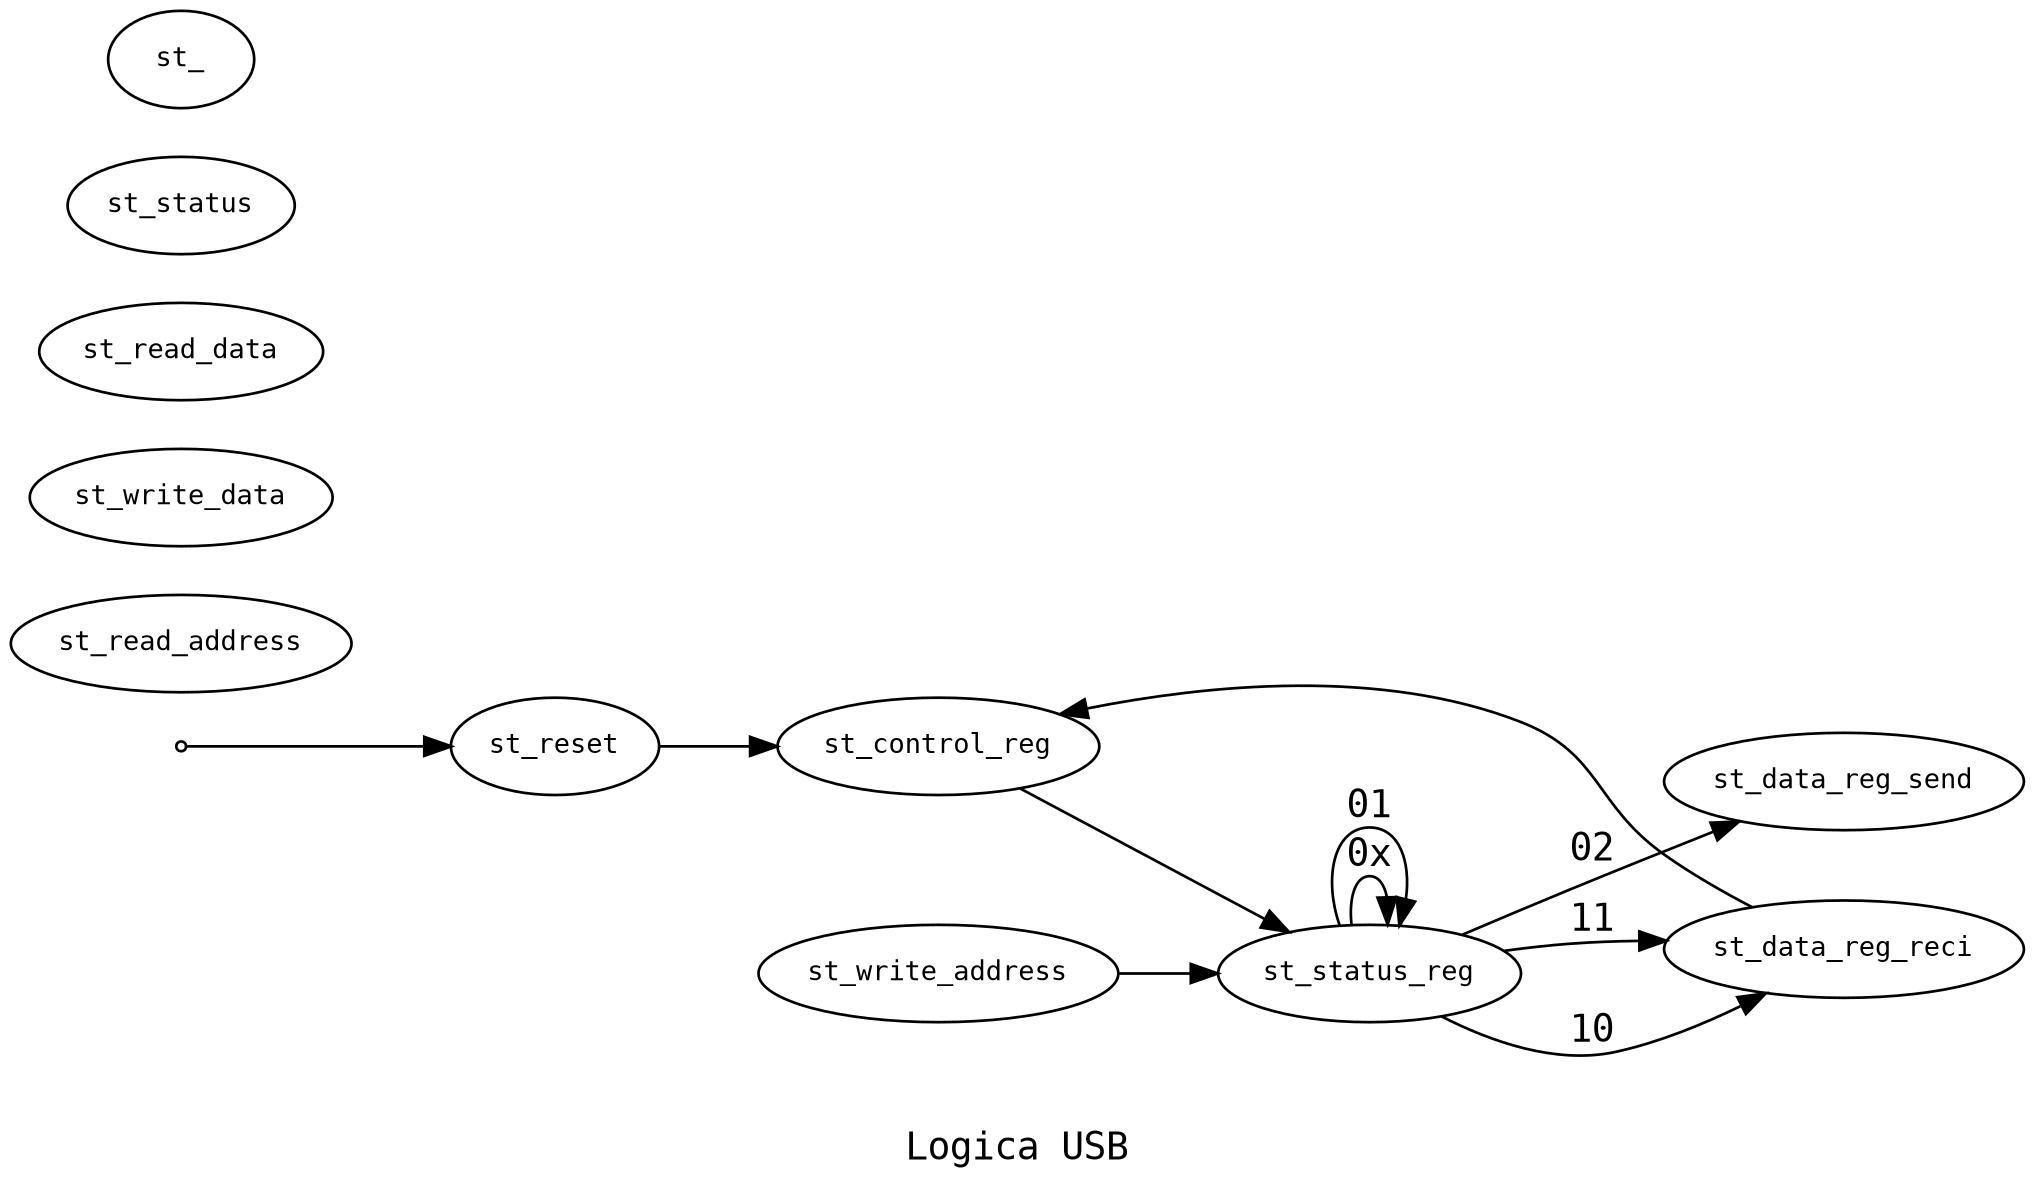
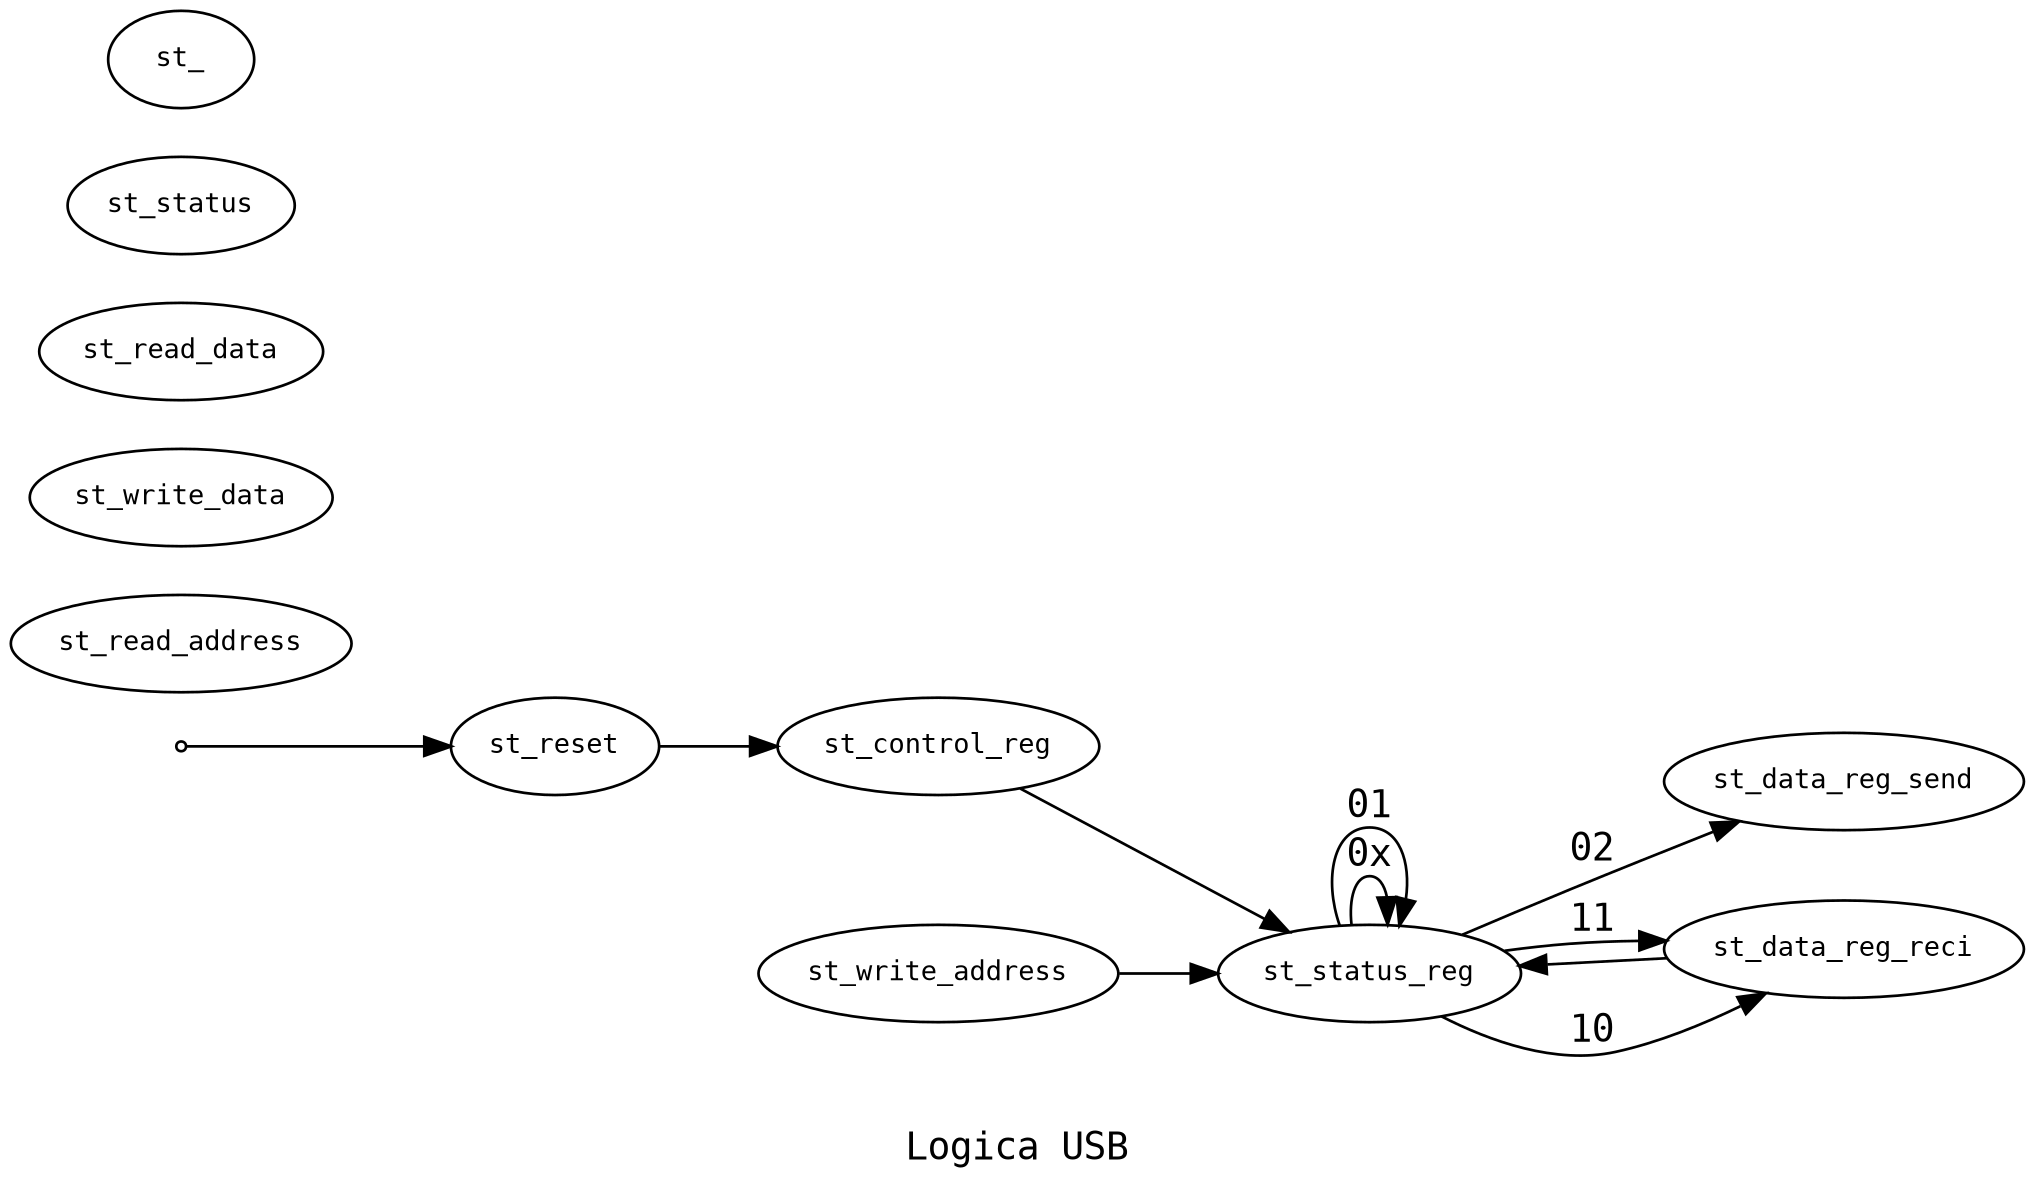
(1454, 702) -> (1607, 961)
